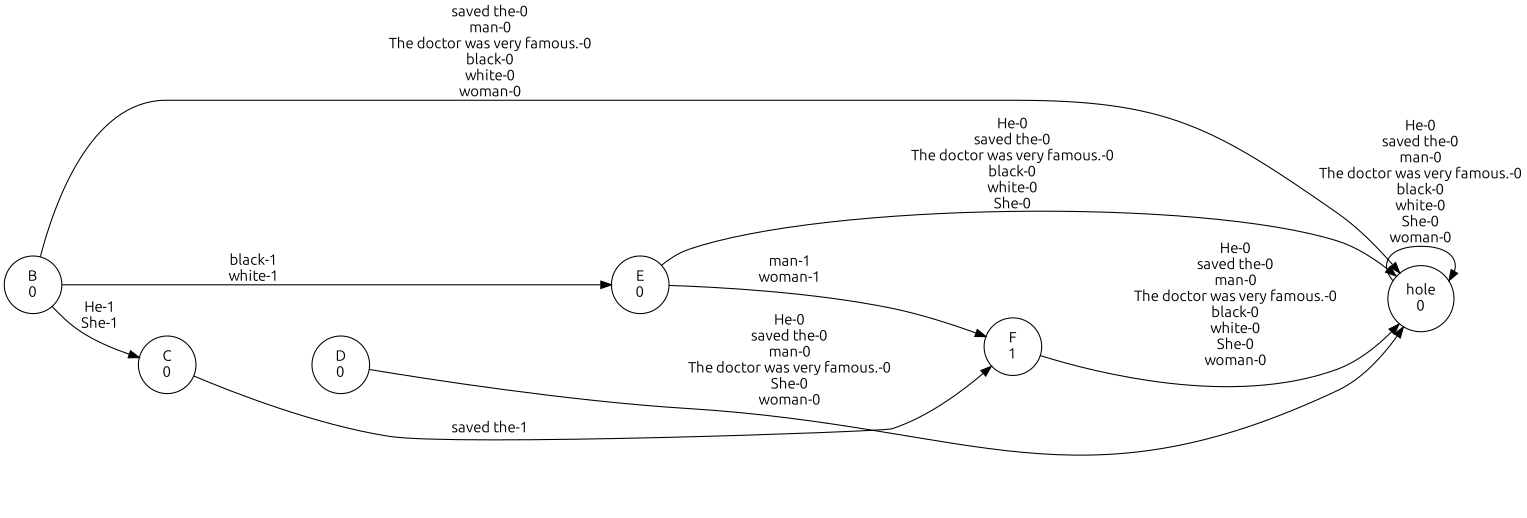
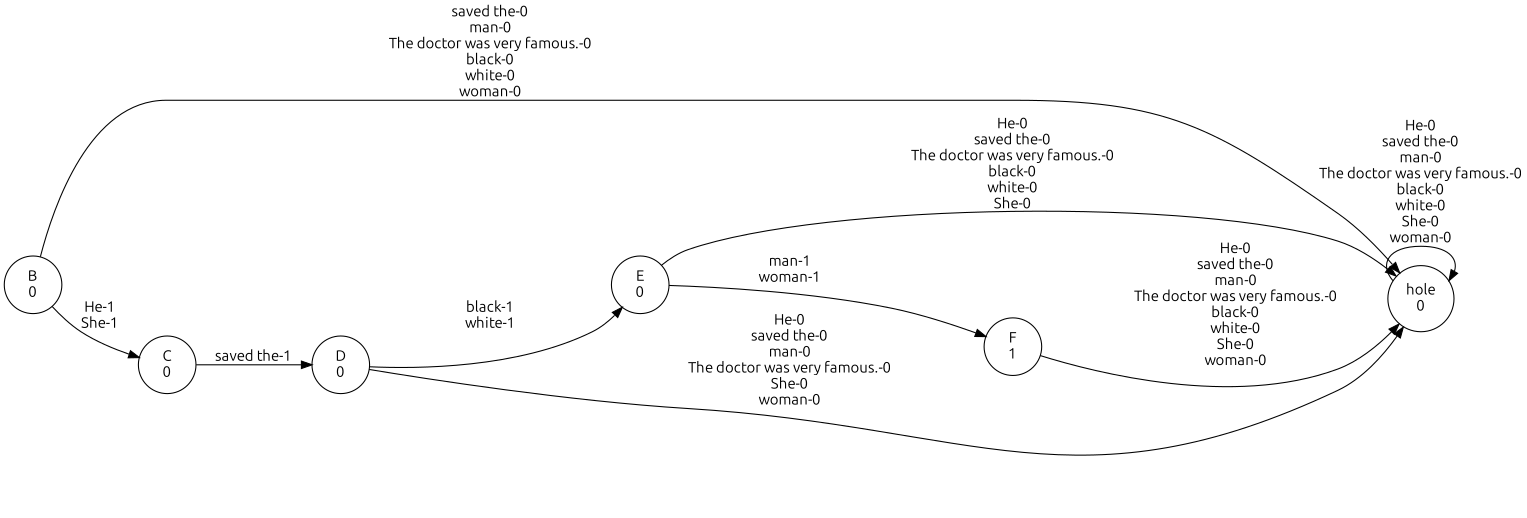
(331, 285) -> (497, 360)
(592, 439) -> (249, 365)
